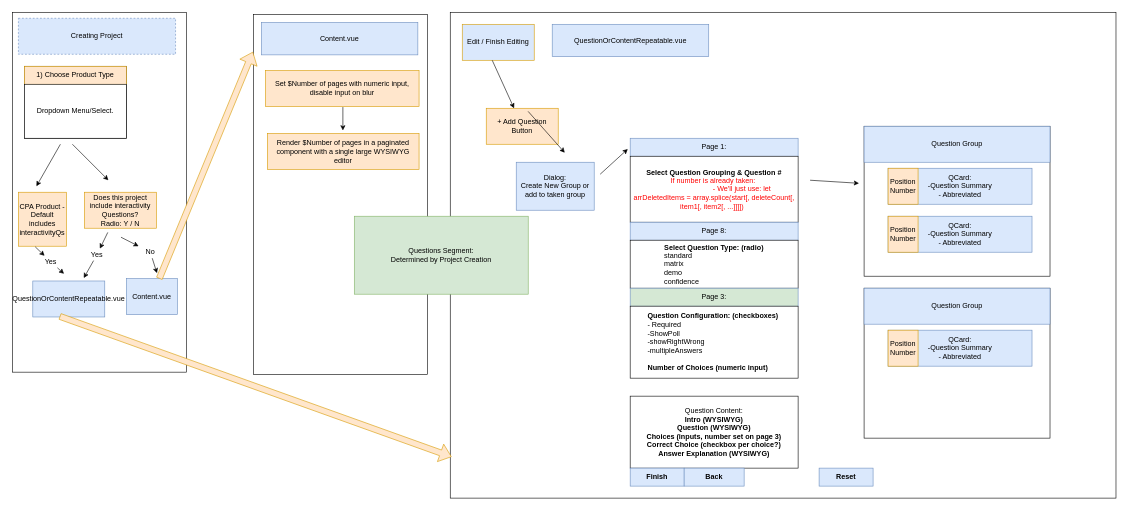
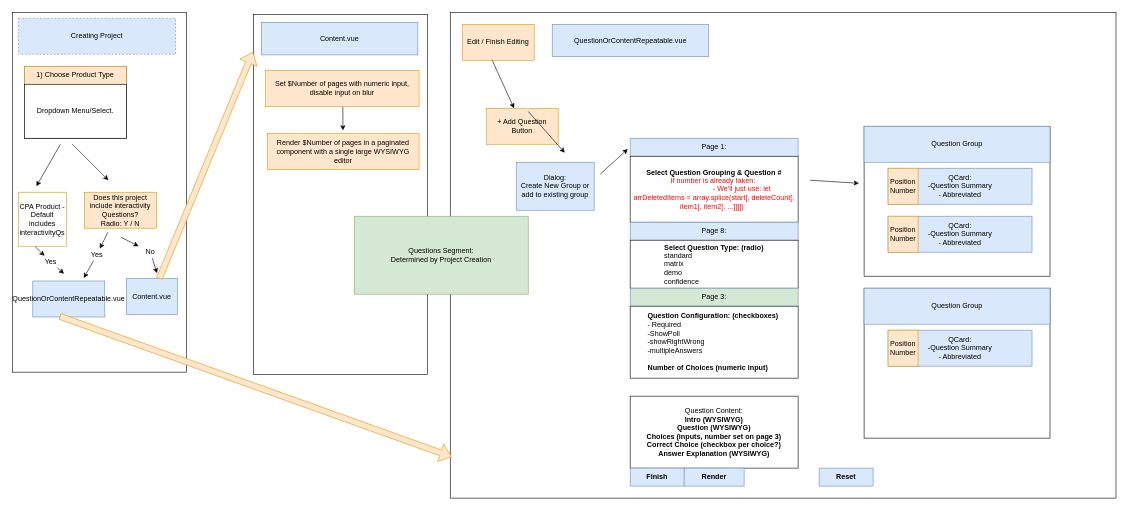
(498, 42) -> (498, 42)
(555, 186) -> (555, 186)
(42, 219) -> (42, 219)
(714, 477) -> (714, 477)
